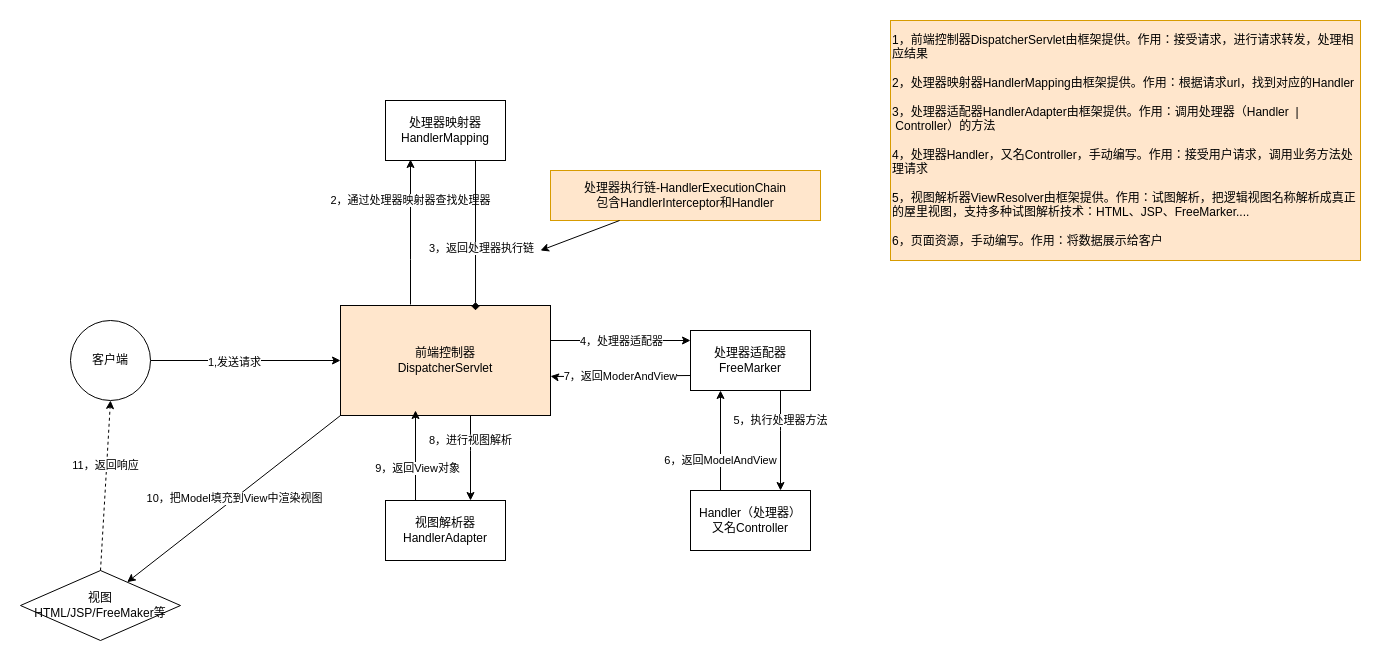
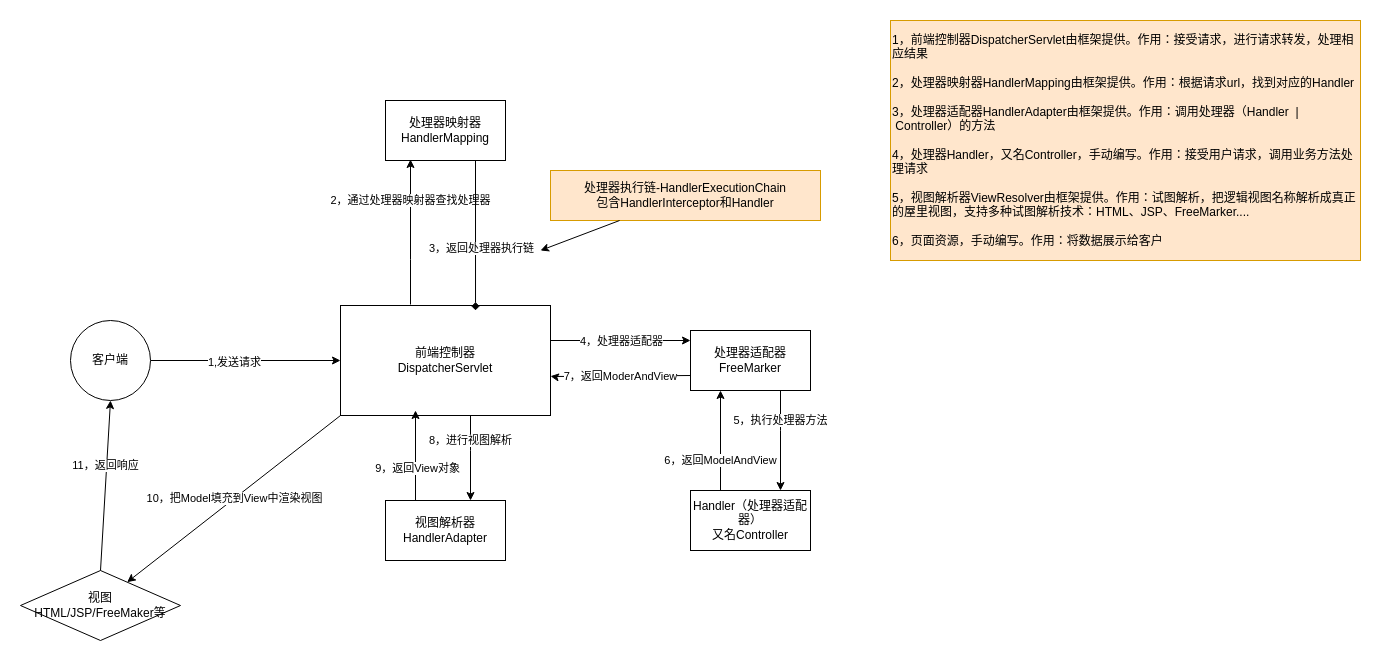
(446, 361) -> (446, 361)
(103, 521) -> (103, 521)
(751, 521) -> (751, 521)
